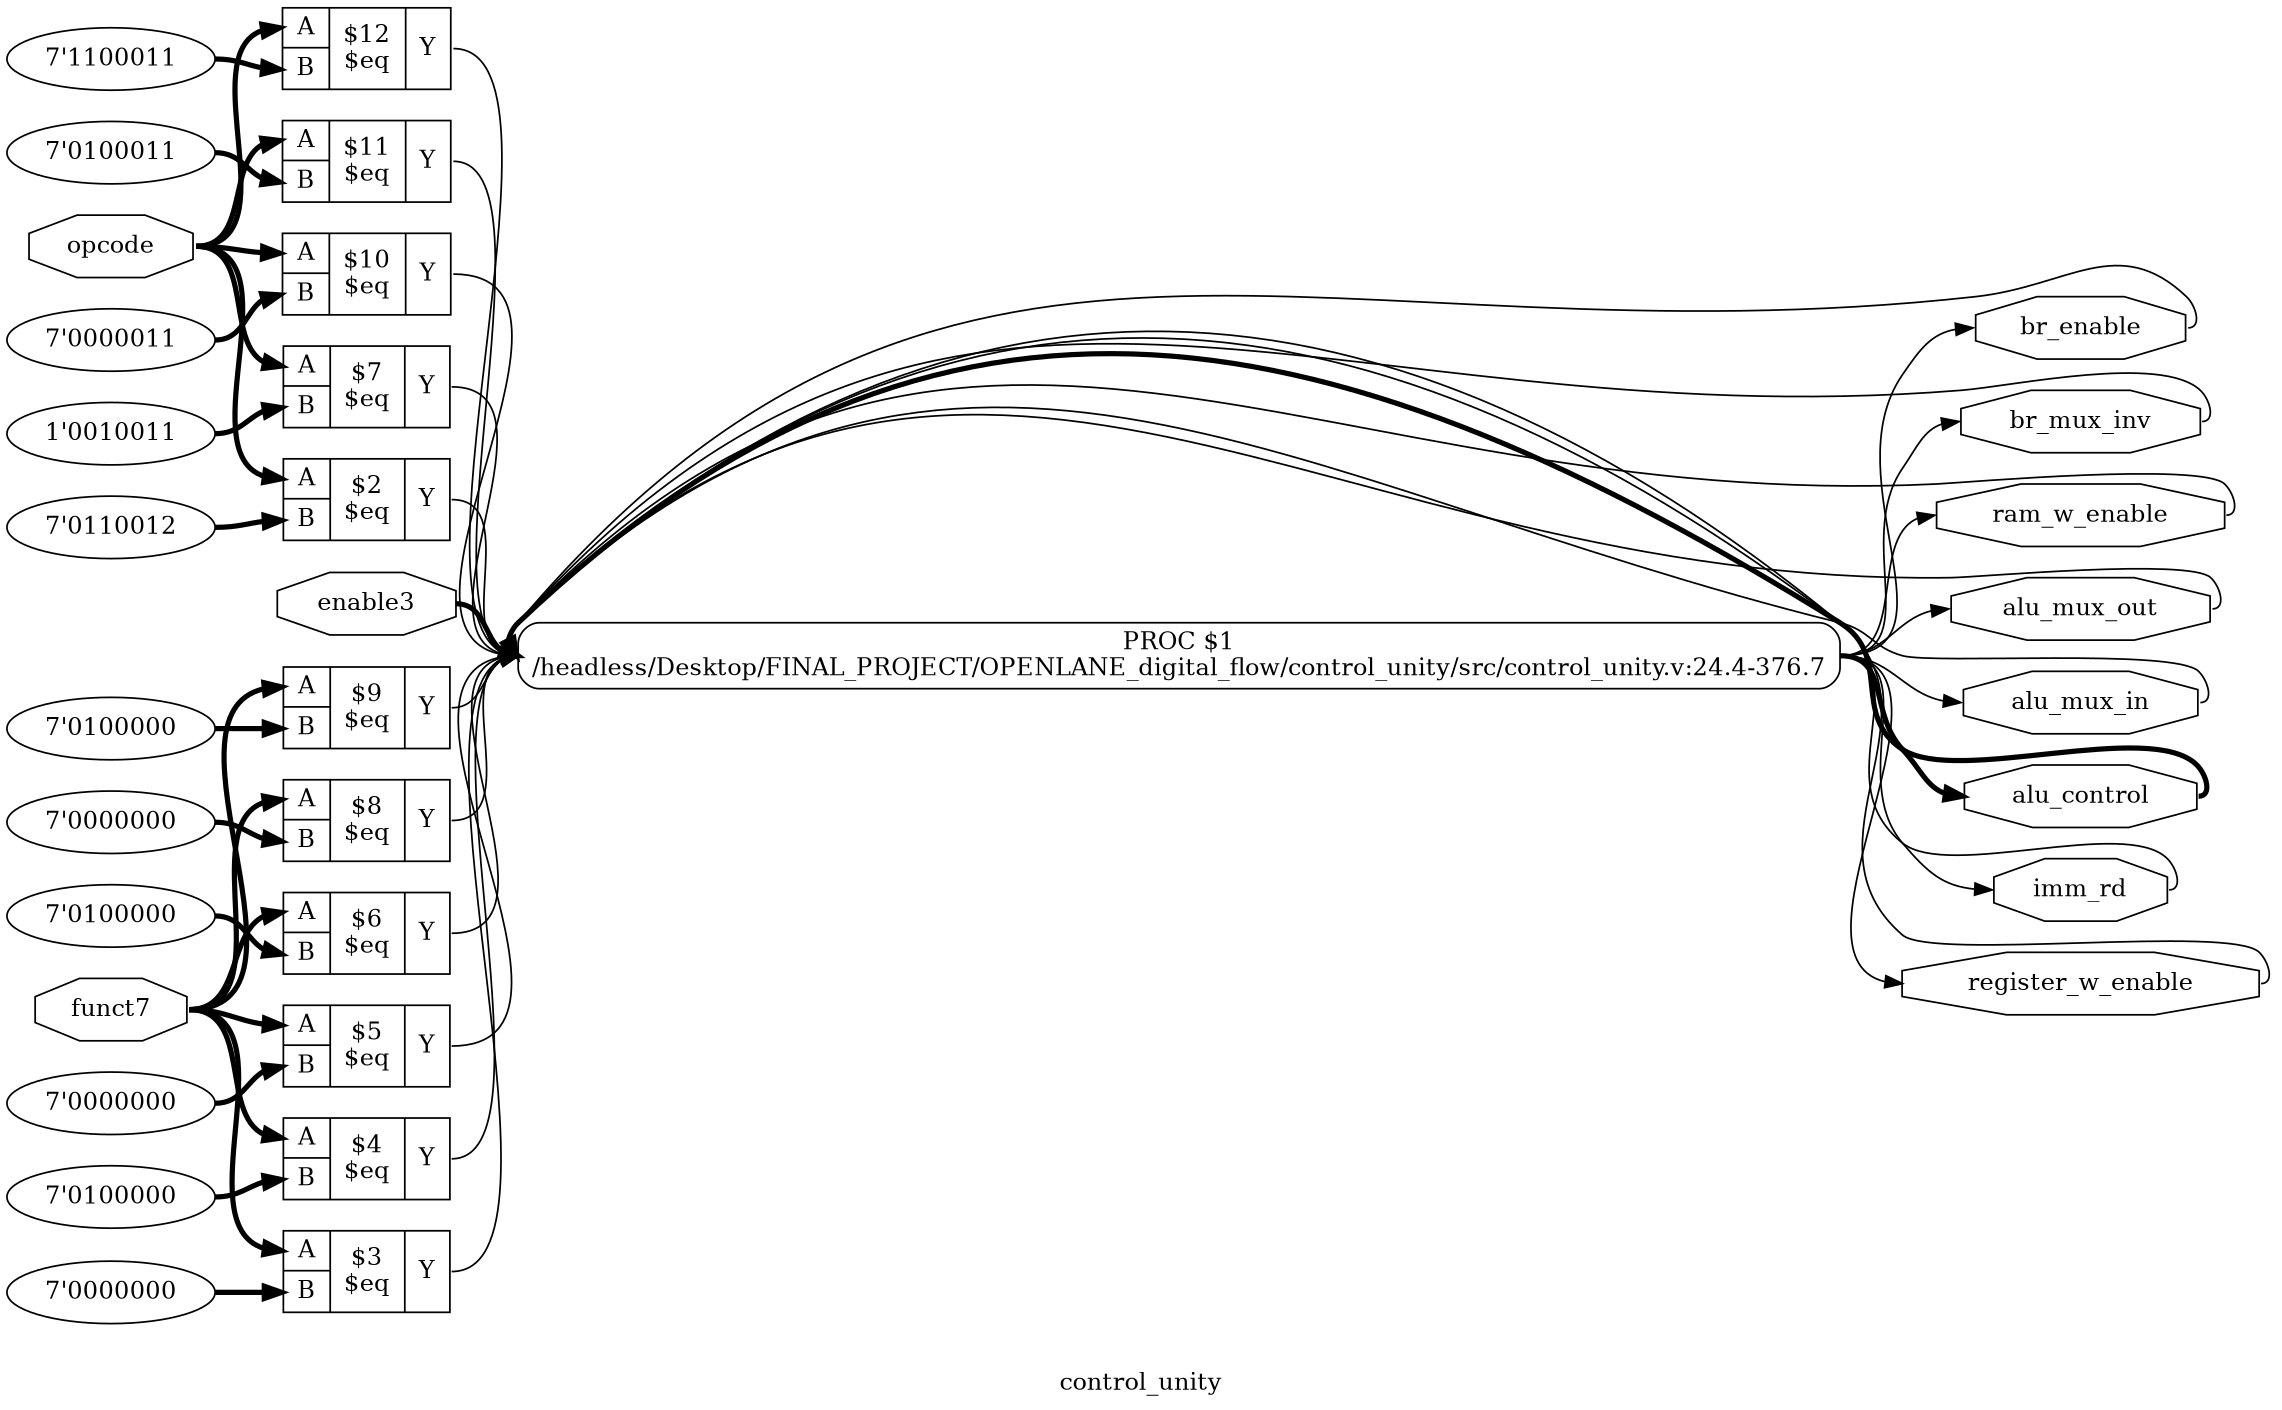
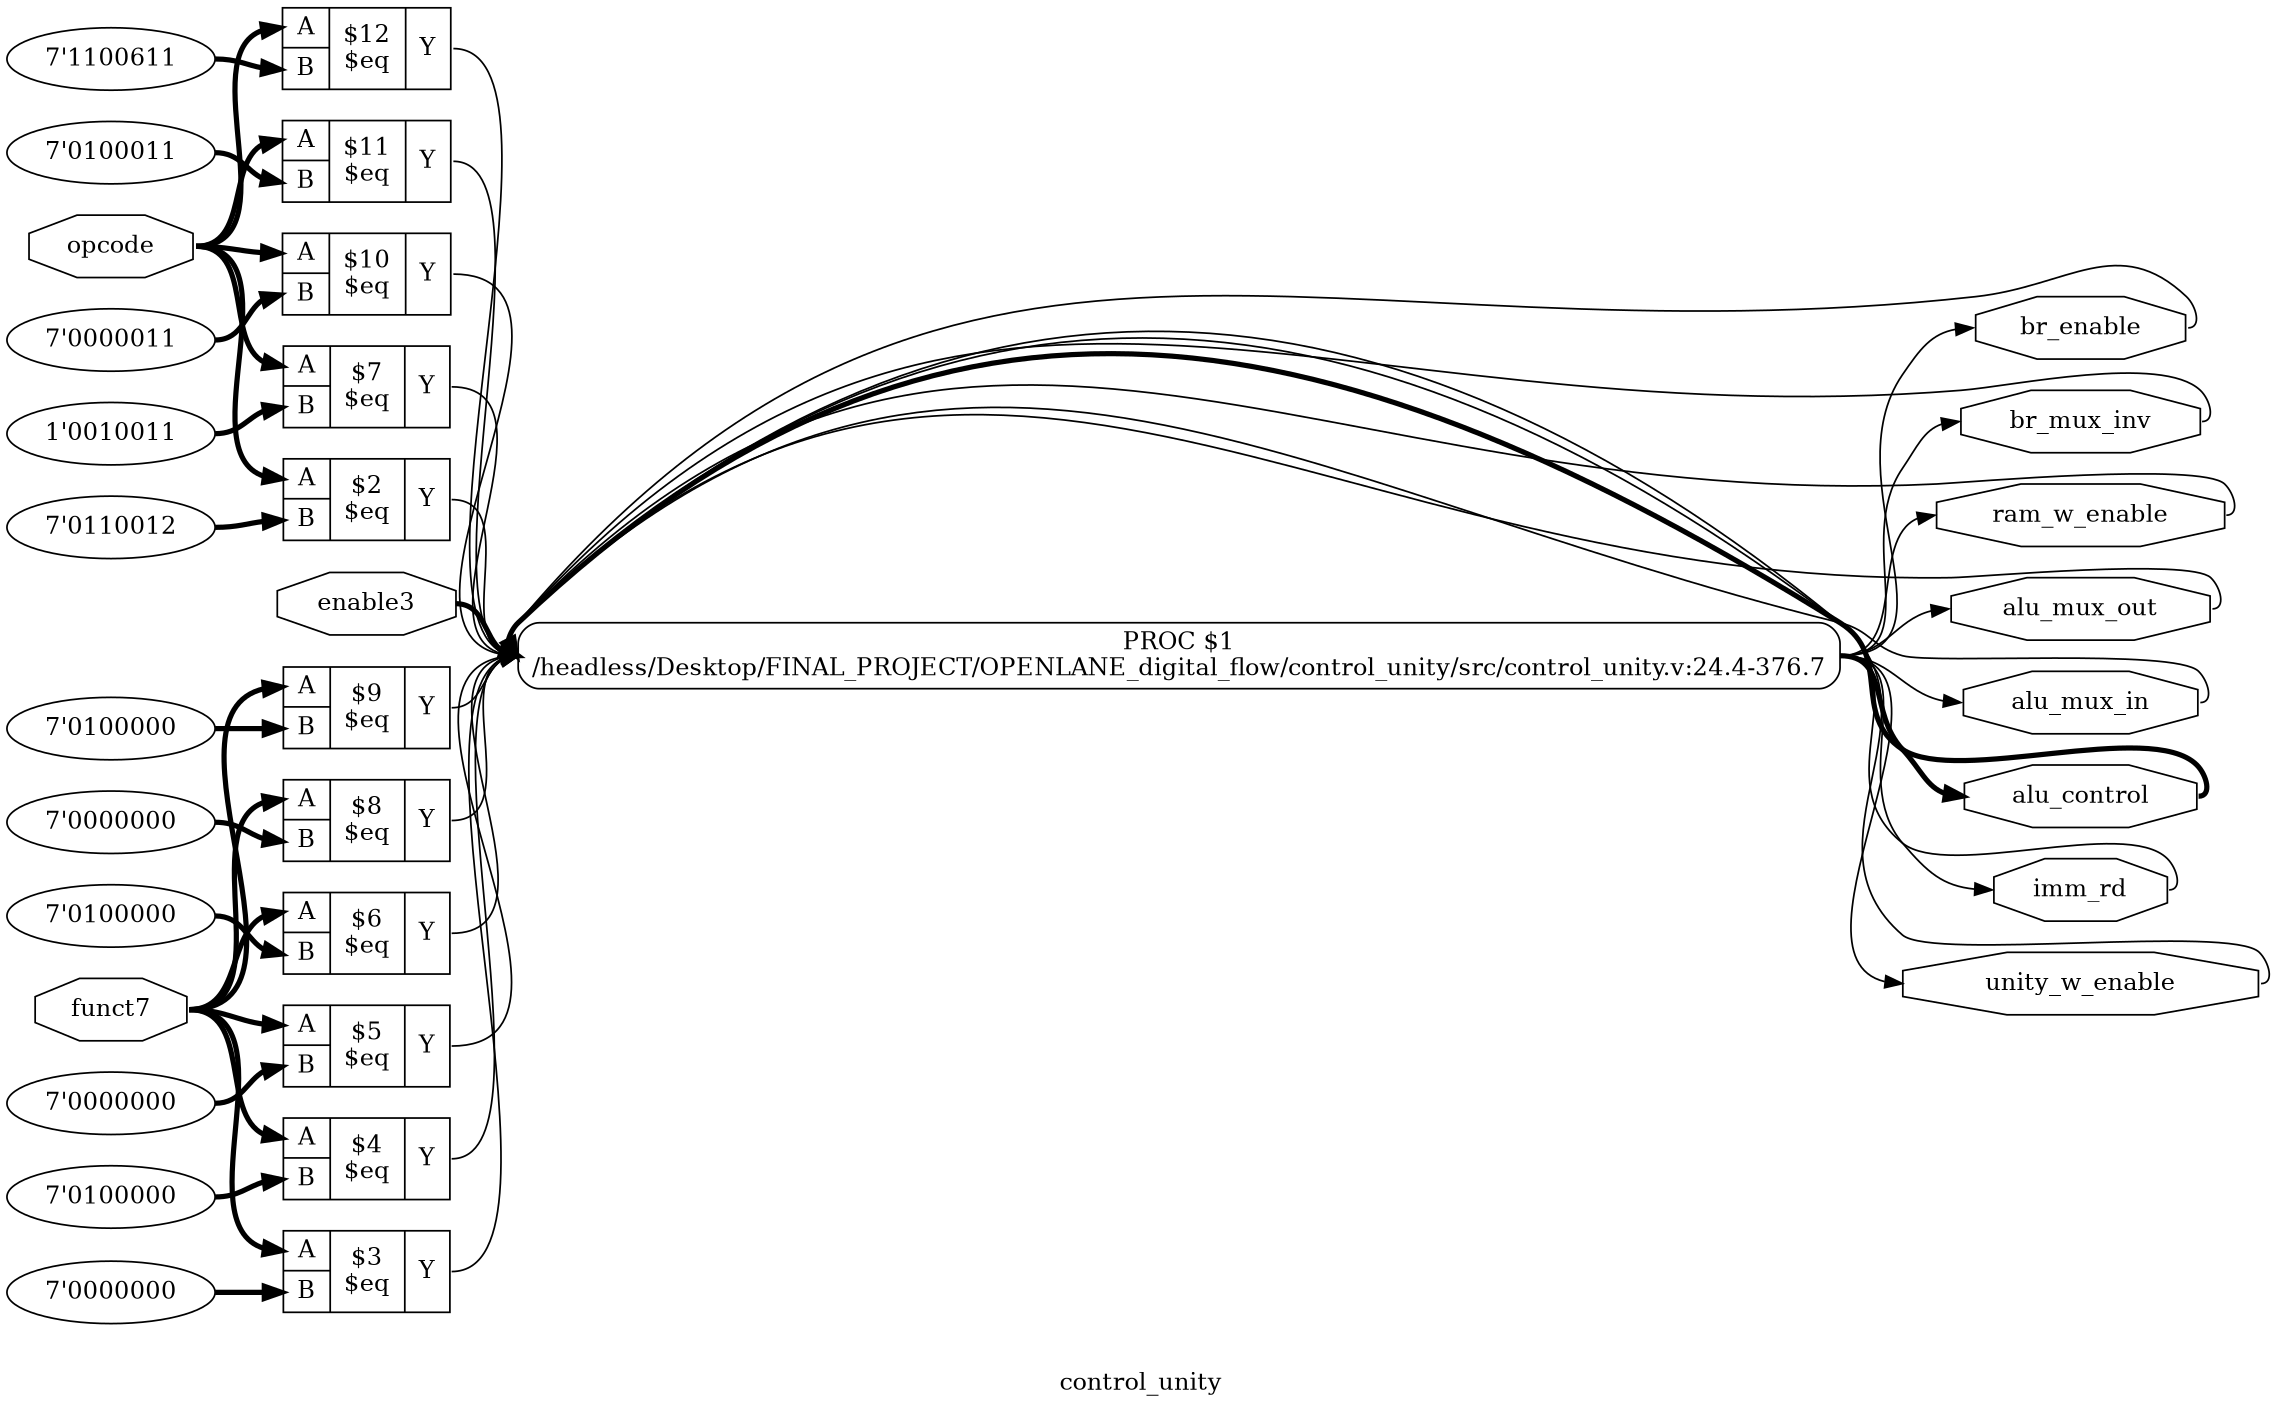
(111, 59) -> (111, 59)
(2081, 984) -> (2081, 984)
